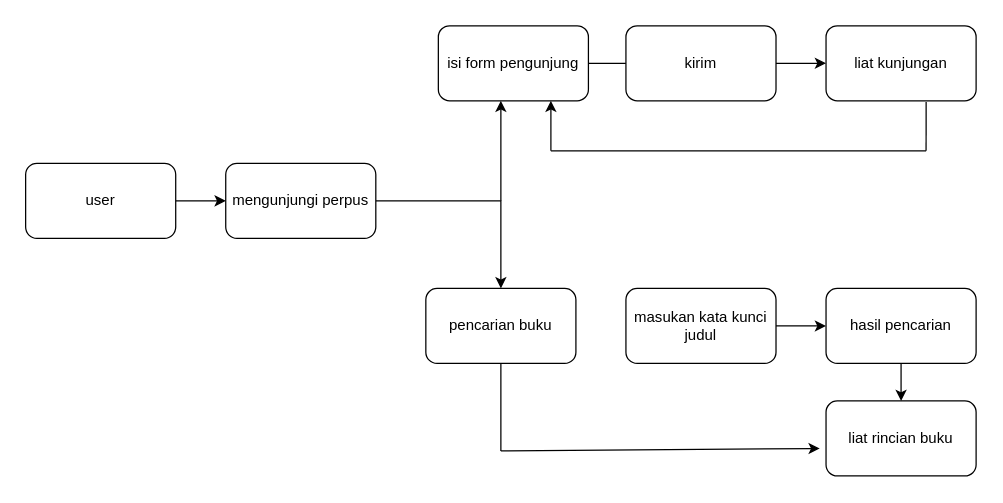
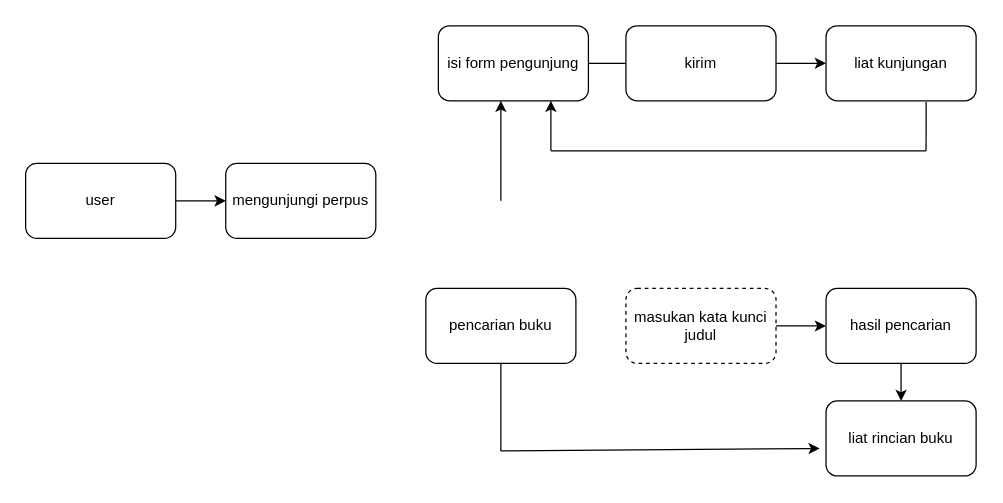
(478, 201) -> none
(701, 326) -> (701, 326)
